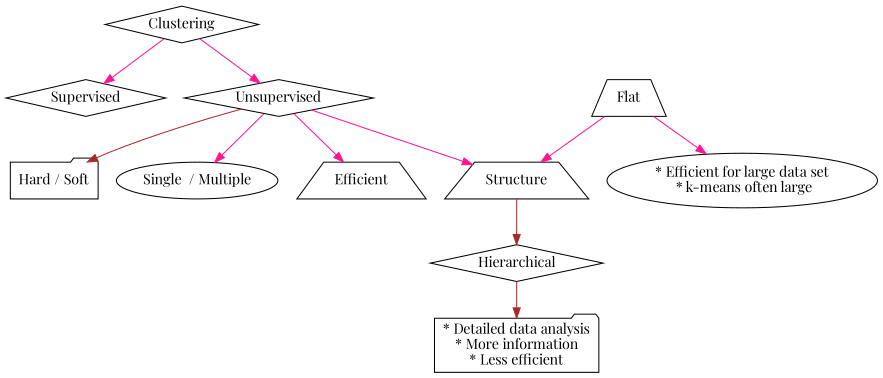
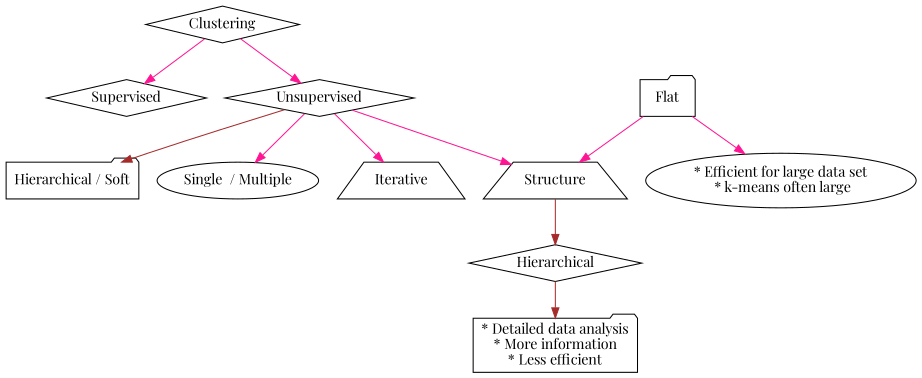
(629, 98) -> (668, 98)
(54, 181) -> (72, 181)
(362, 181) -> (401, 181)
